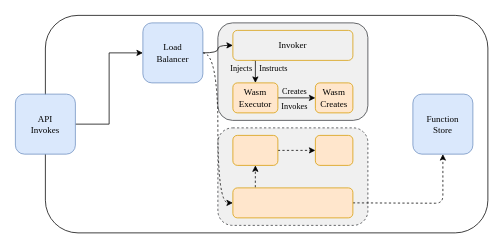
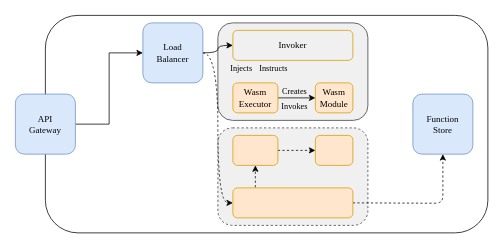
(255, 68) -> none
(334, 98) -> (334, 98)
(45, 124) -> (45, 124)
